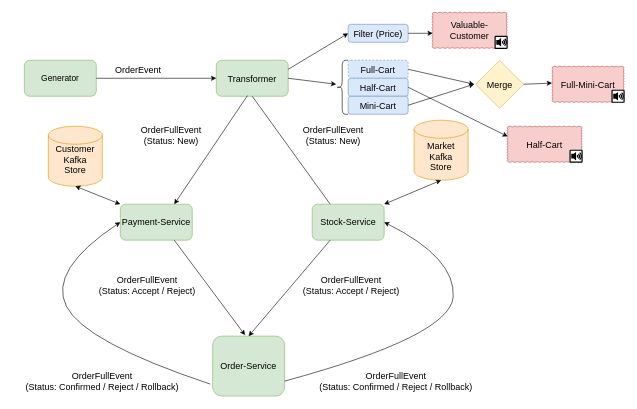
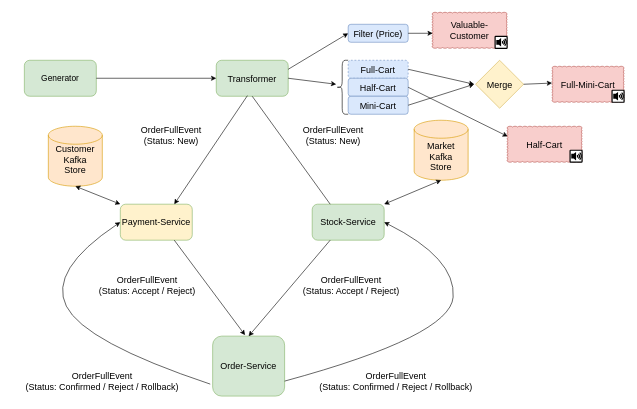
(138, 69) -> none
(156, 222) -> (156, 222)
